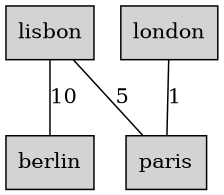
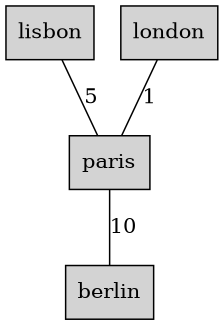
(50, 98) -> (110, 227)
